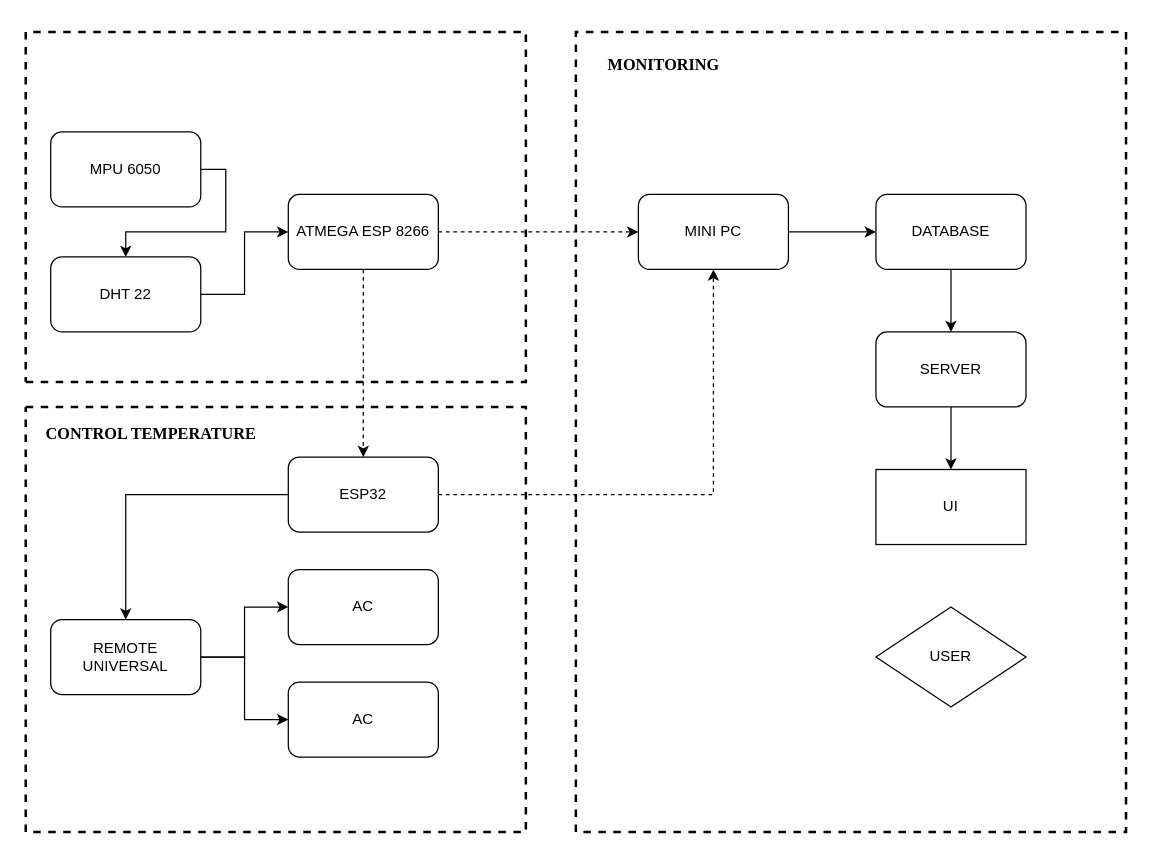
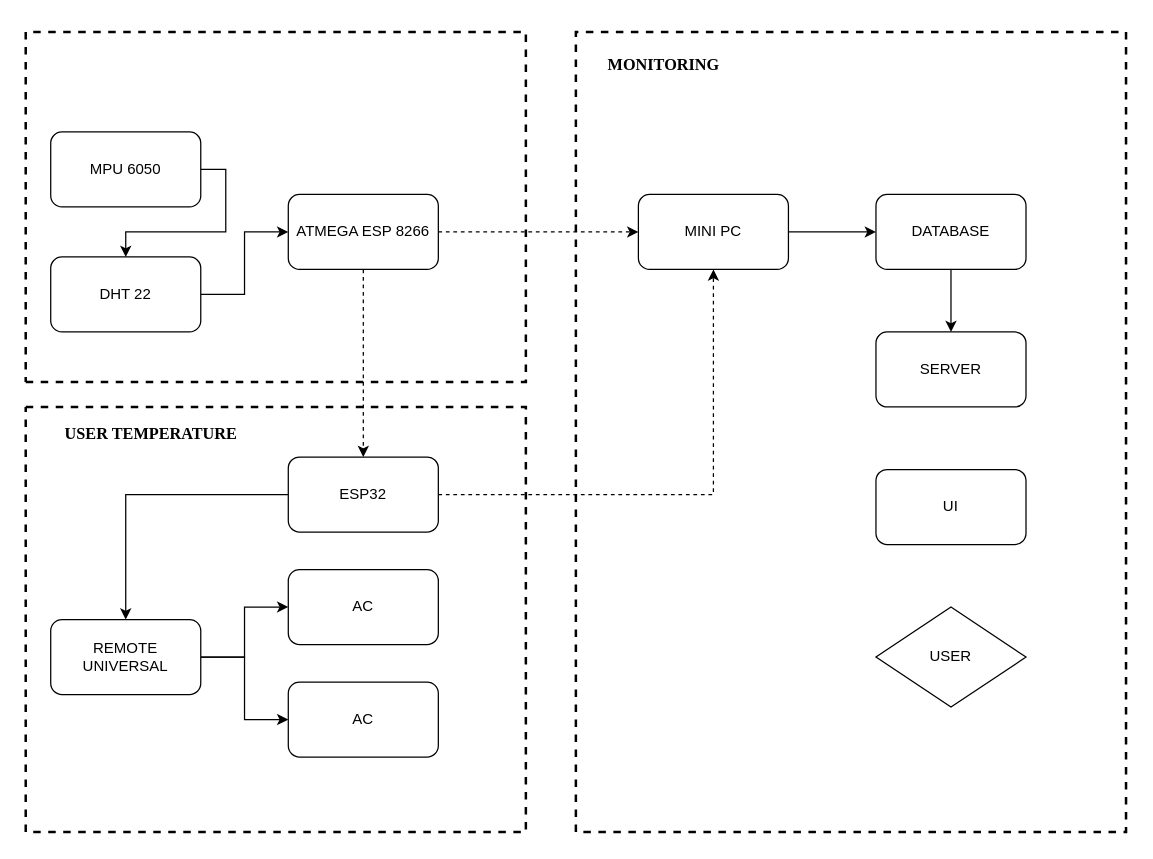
(151, 432) -> (151, 432)
(951, 434) -> none
(951, 507) -> (951, 507)
